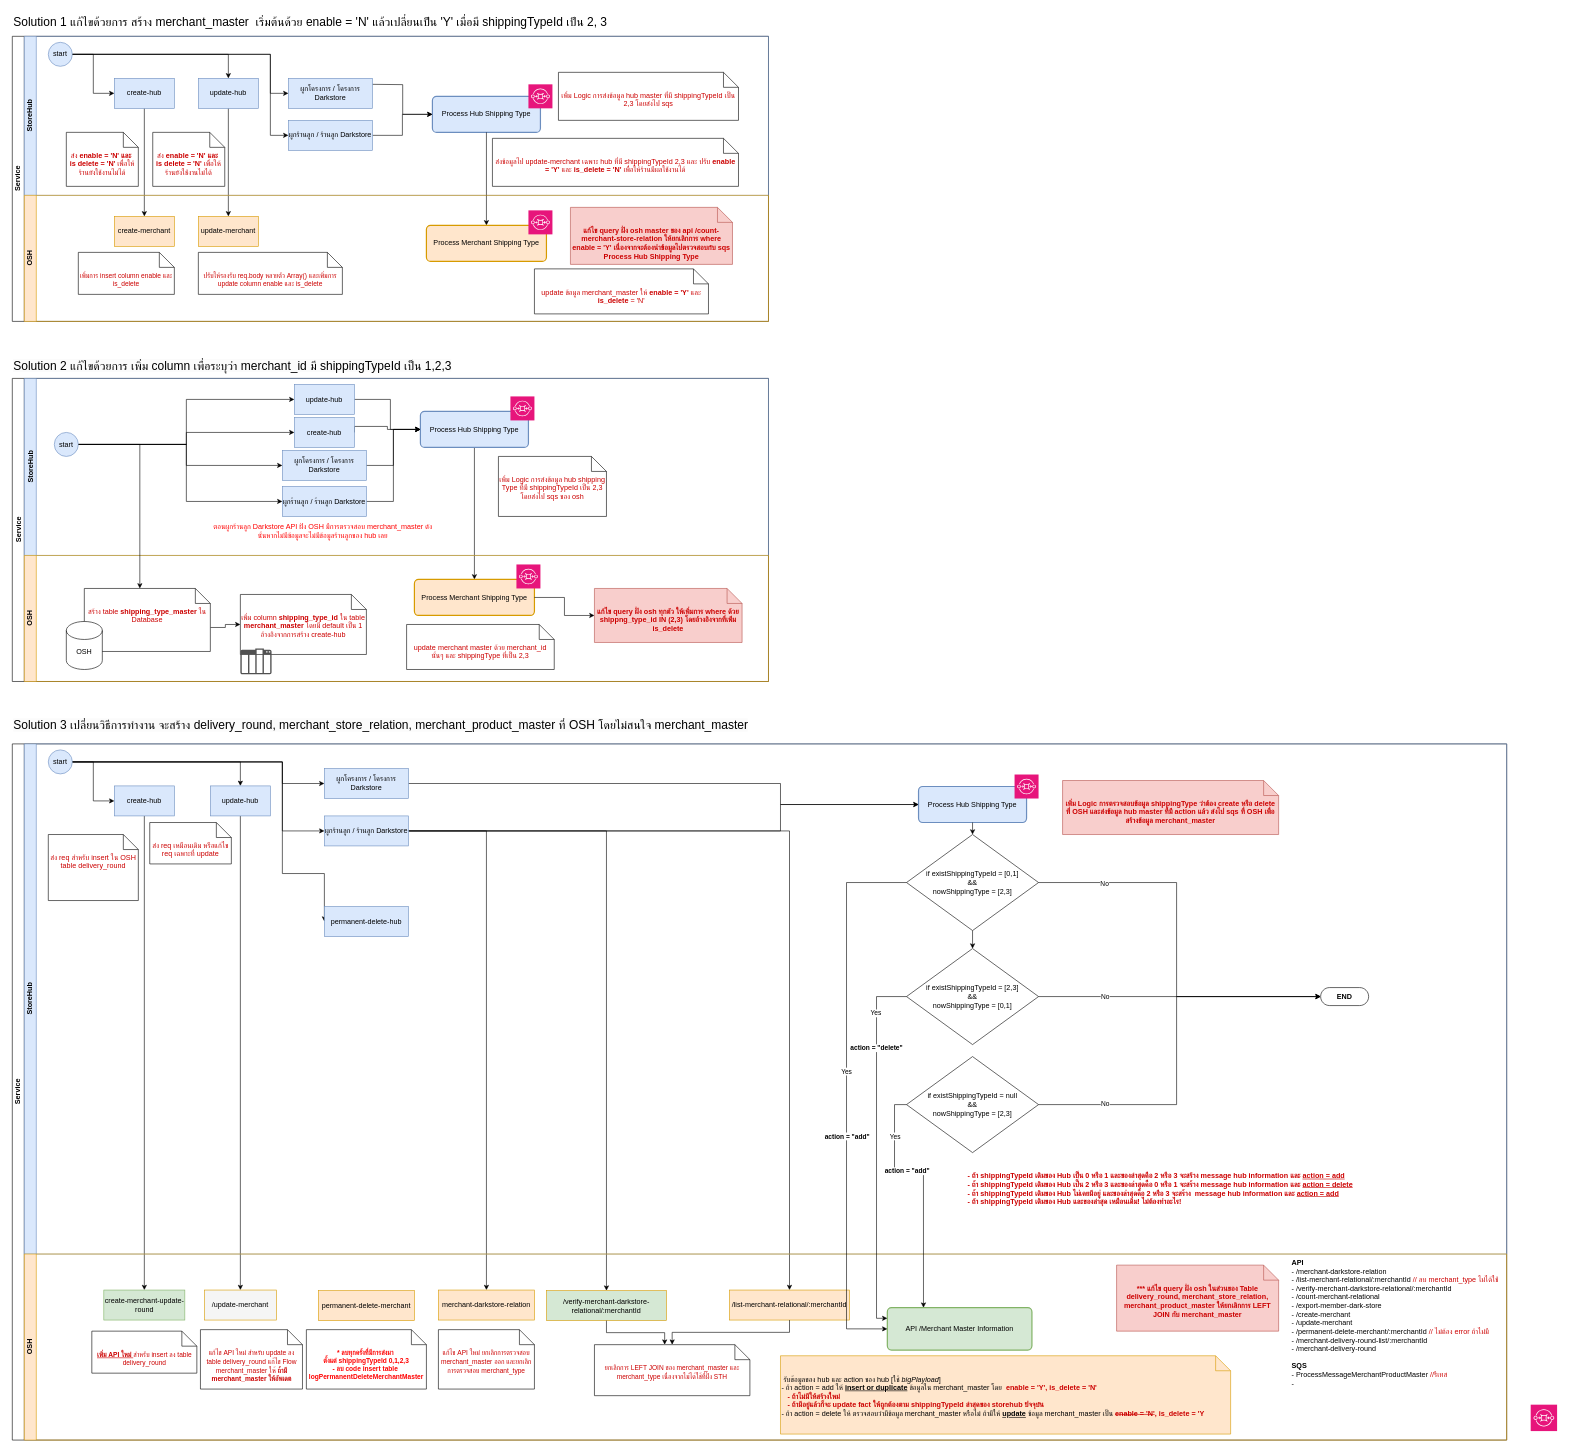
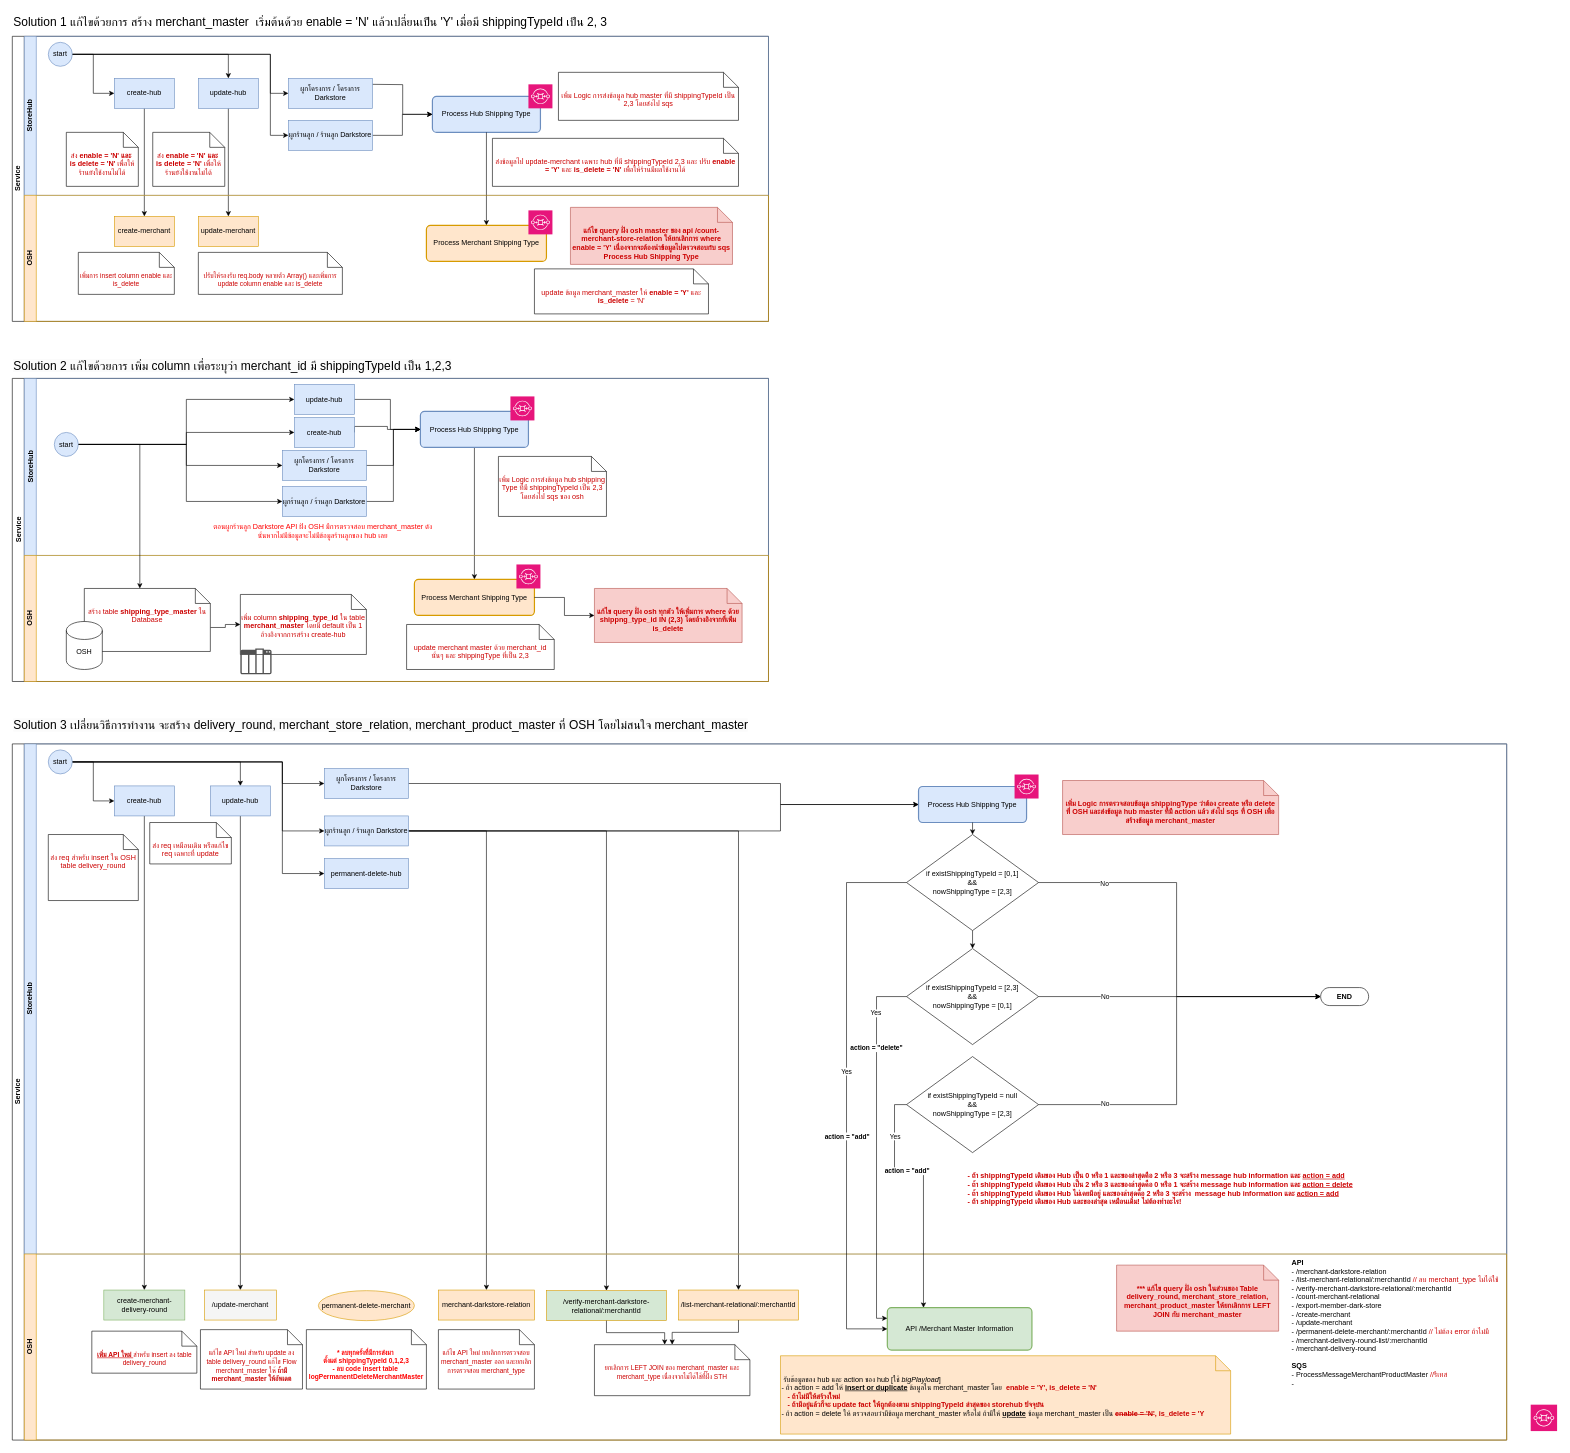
(366, 921) -> (366, 873)
(145, 1305) -> (145, 1305)
(366, 1305) -> (366, 1305)
(789, 1305) -> (738, 1305)
